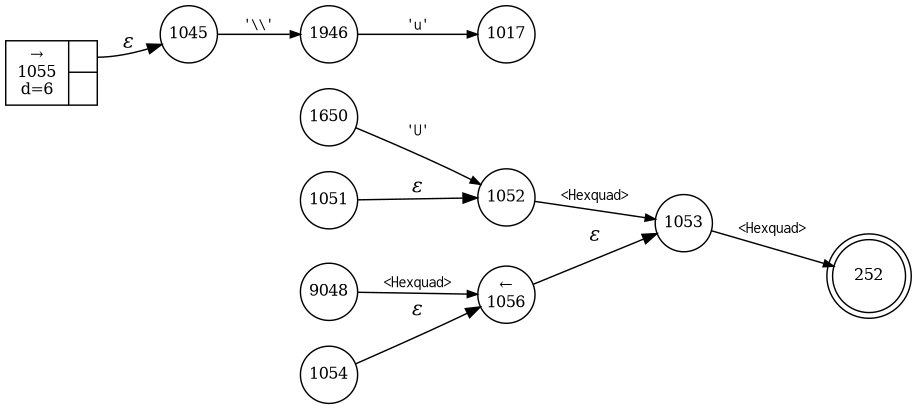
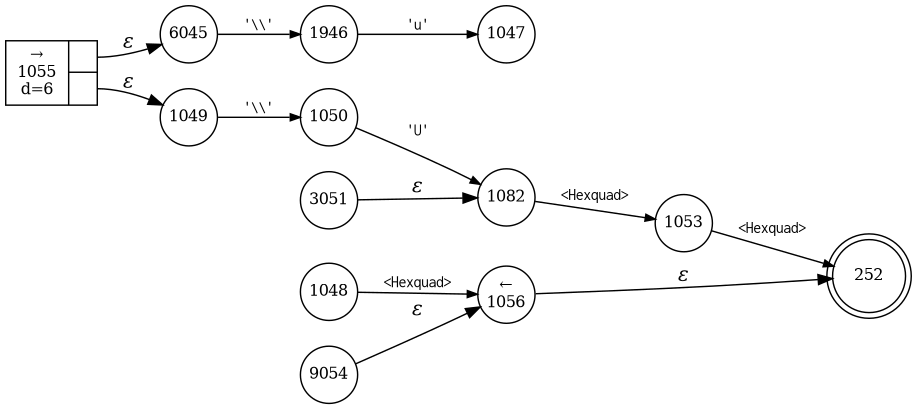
(189, 34) -> (189, 34)
(506, 34) -> (506, 34)
none -> (189, 117)
(329, 117) -> (329, 117)
(506, 197) -> (506, 197)
(329, 200) -> (329, 200)
(588, 262) -> (677, 288)
(329, 292) -> (329, 292)
(329, 375) -> (329, 375)
